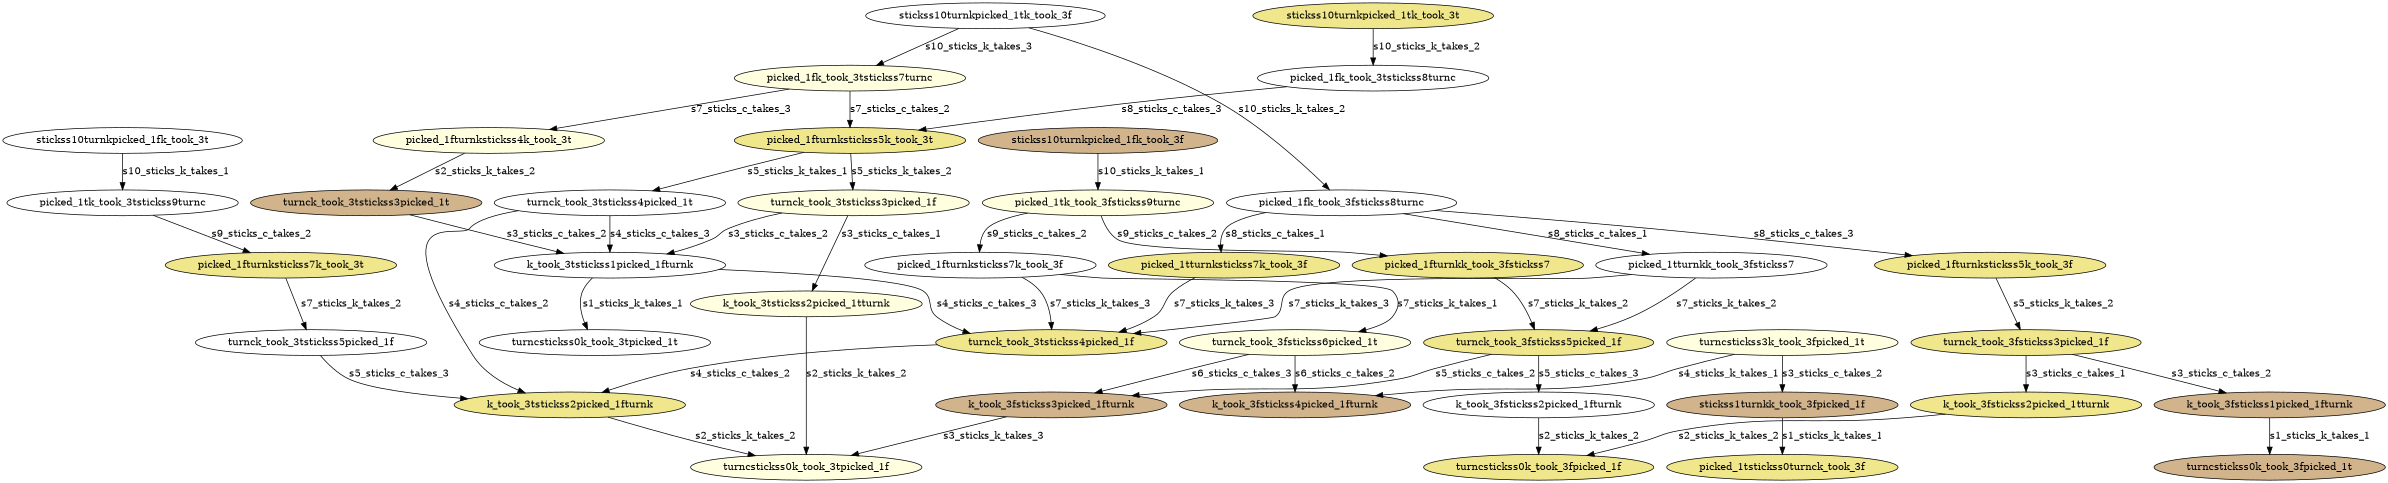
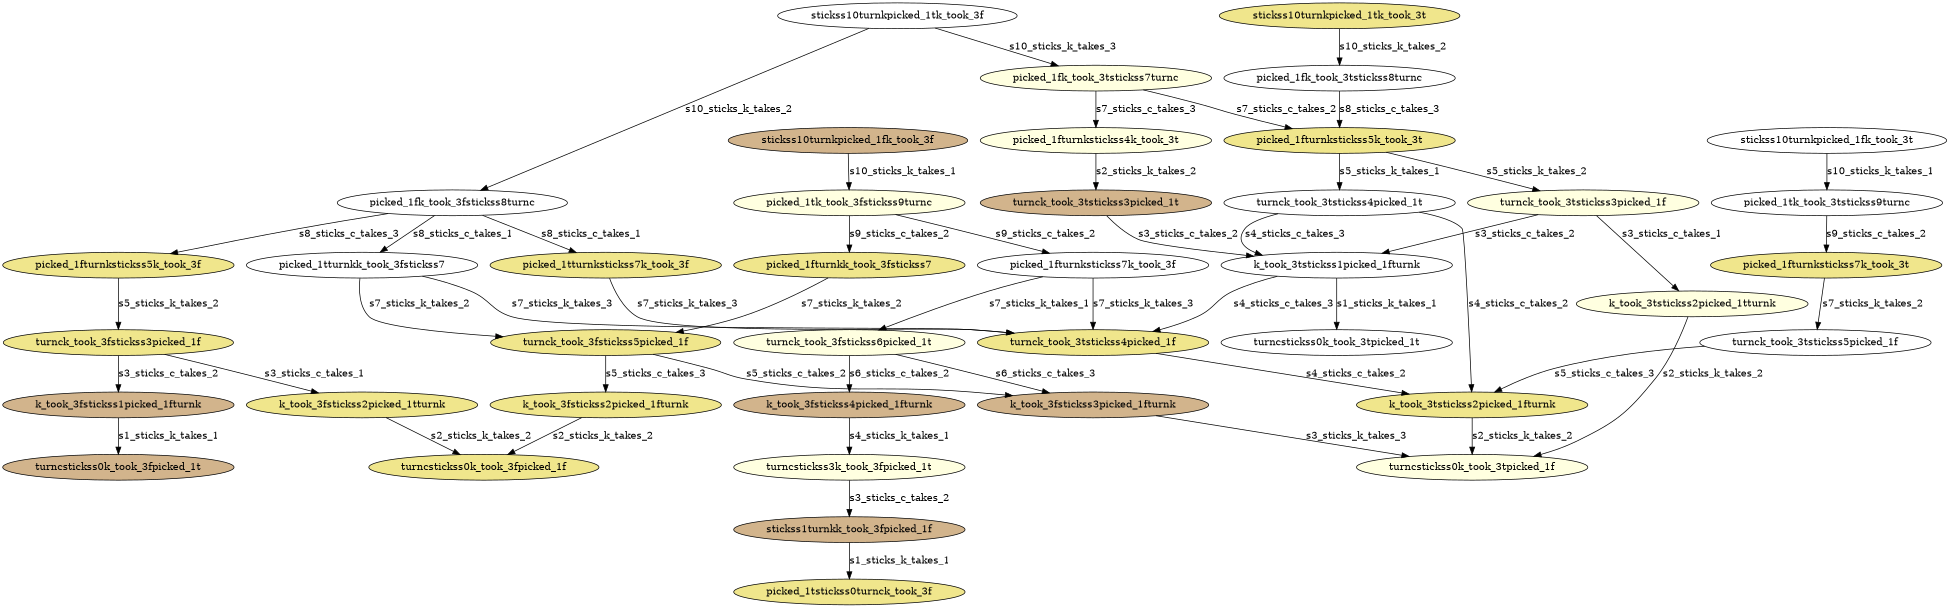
(1561, 388) -> (849, 432)
(1539, 405) -> (606, 405)
